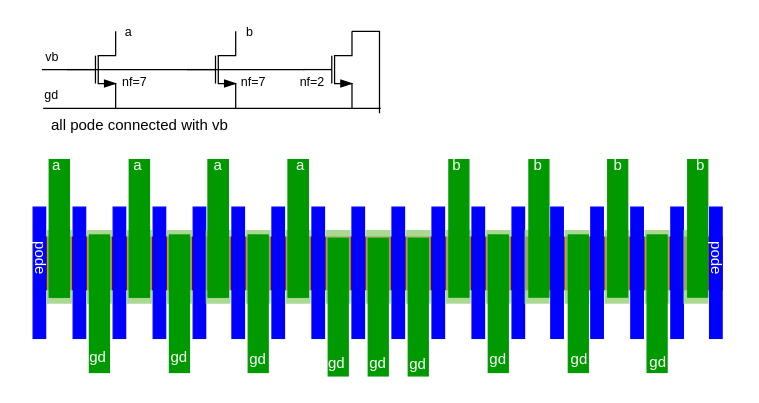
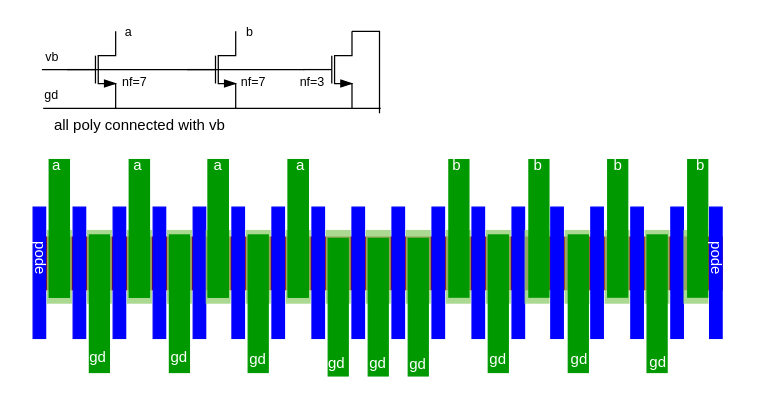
(313, 82) -> (313, 82)
(140, 126) -> (140, 126)
